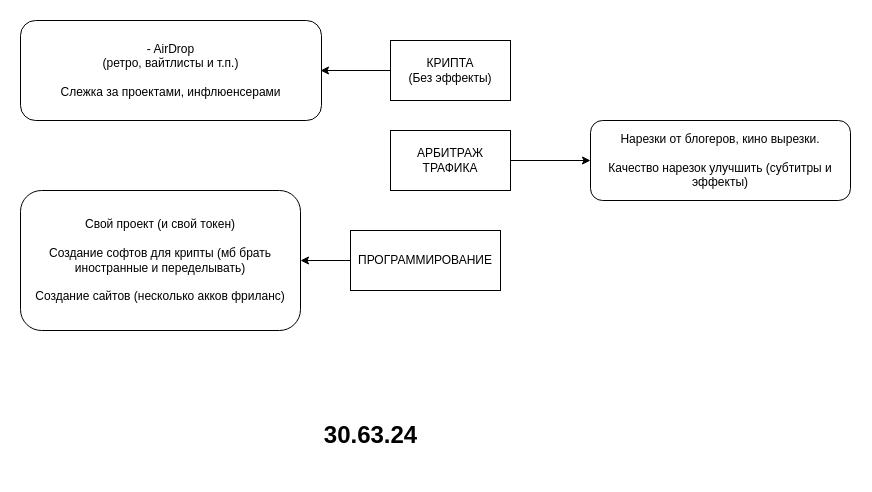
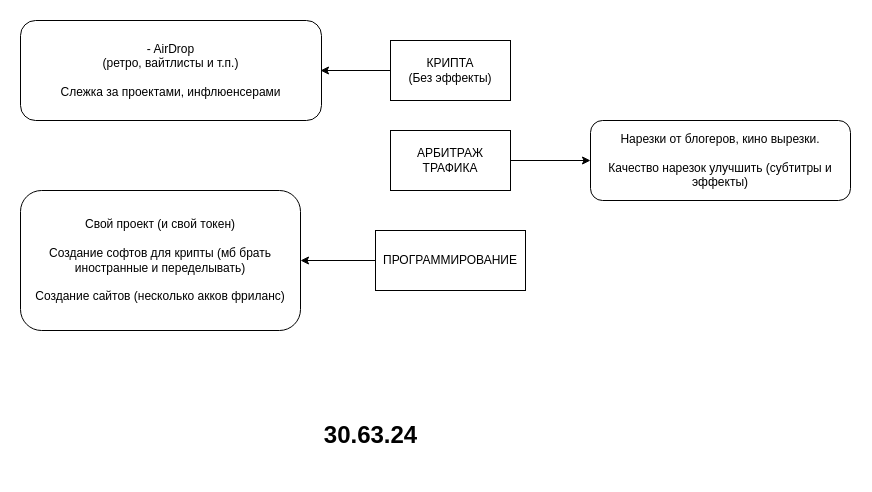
(426, 261) -> (451, 261)
